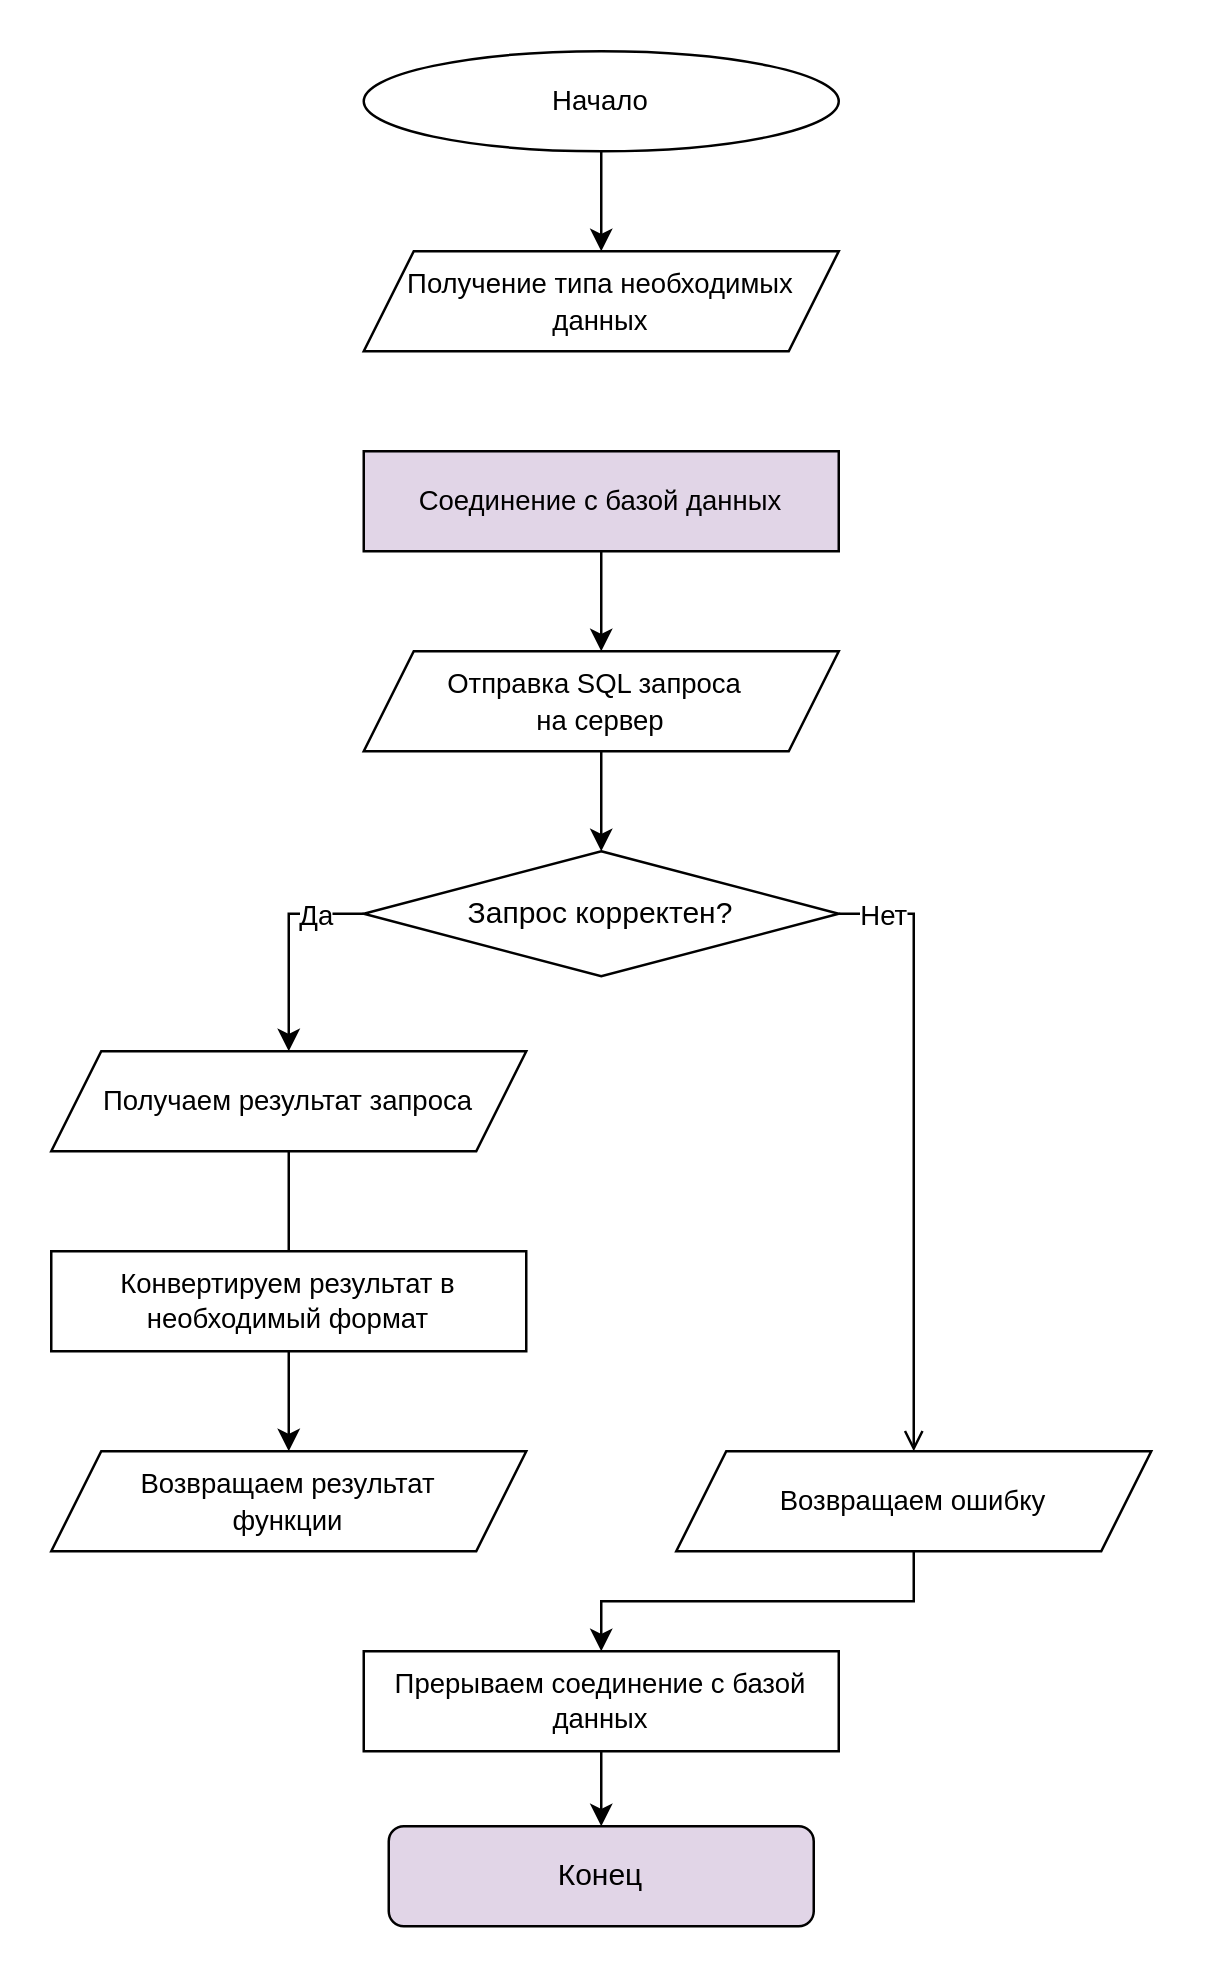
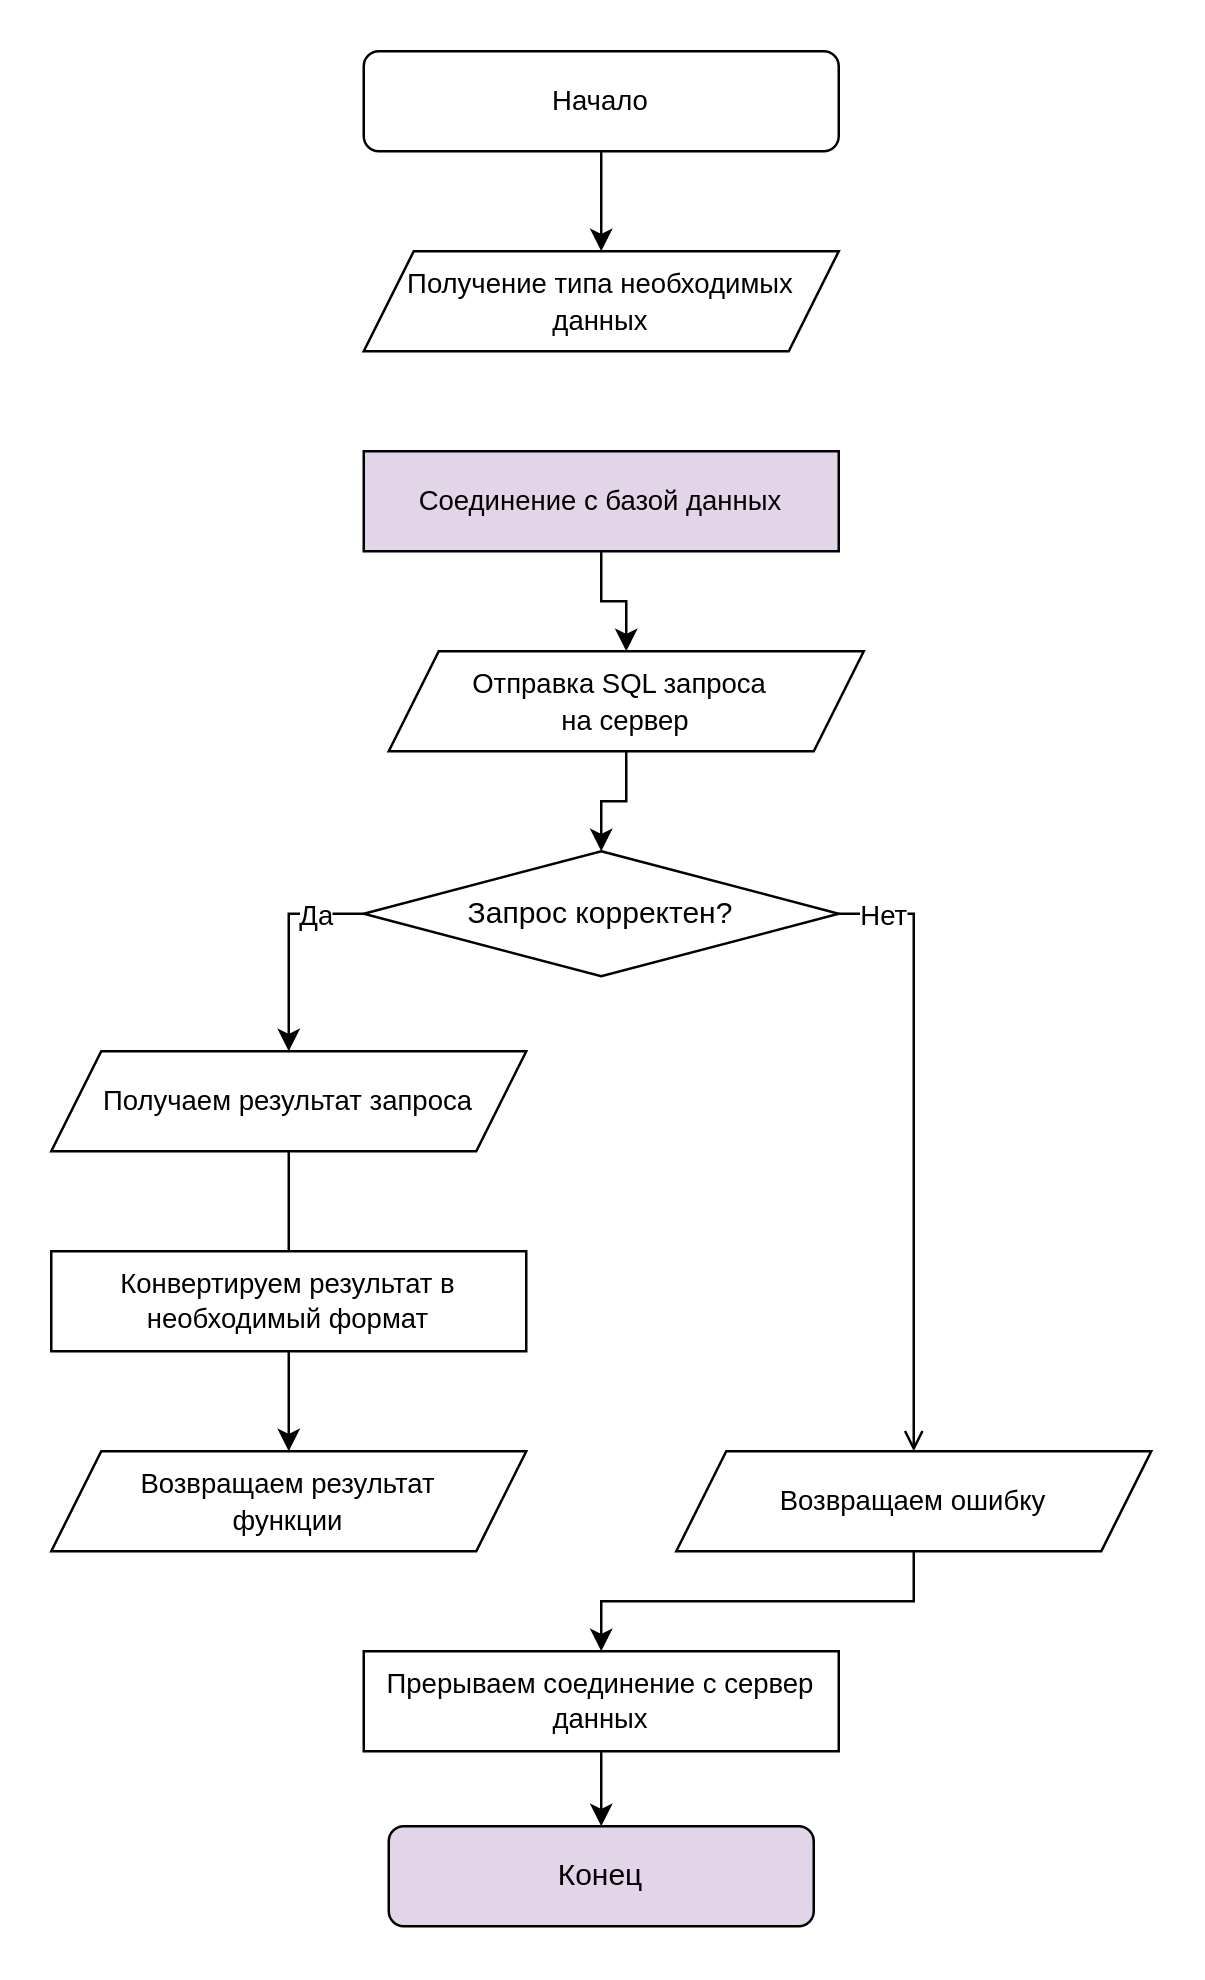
(601, 101) -> (601, 101)
(601, 701) -> (626, 701)
(601, 1701) -> (601, 1701)
